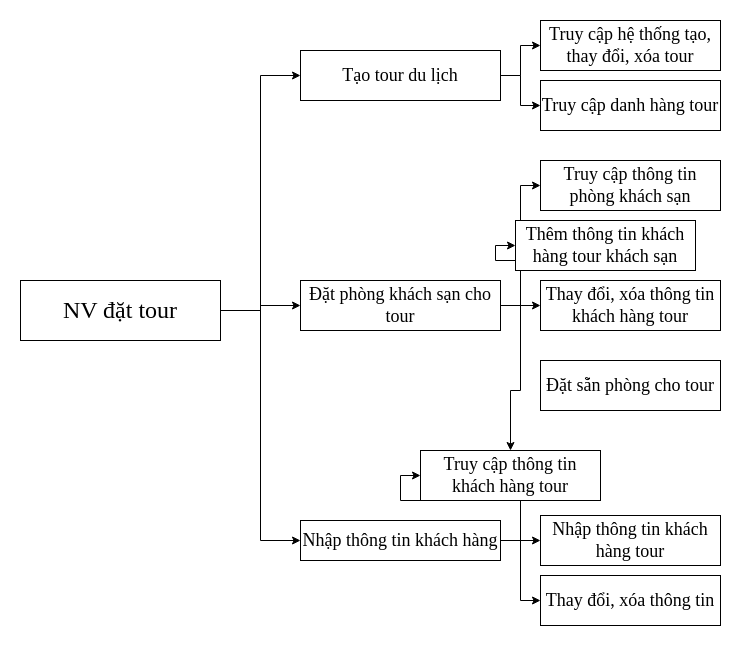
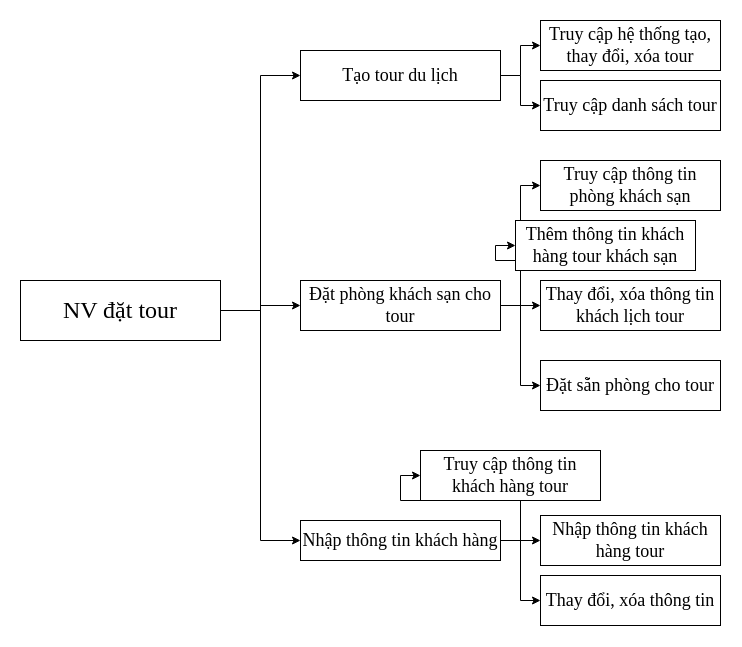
(631, 106) -> (631, 106)
(631, 306) -> (631, 306)
(511, 409) -> (526, 386)
